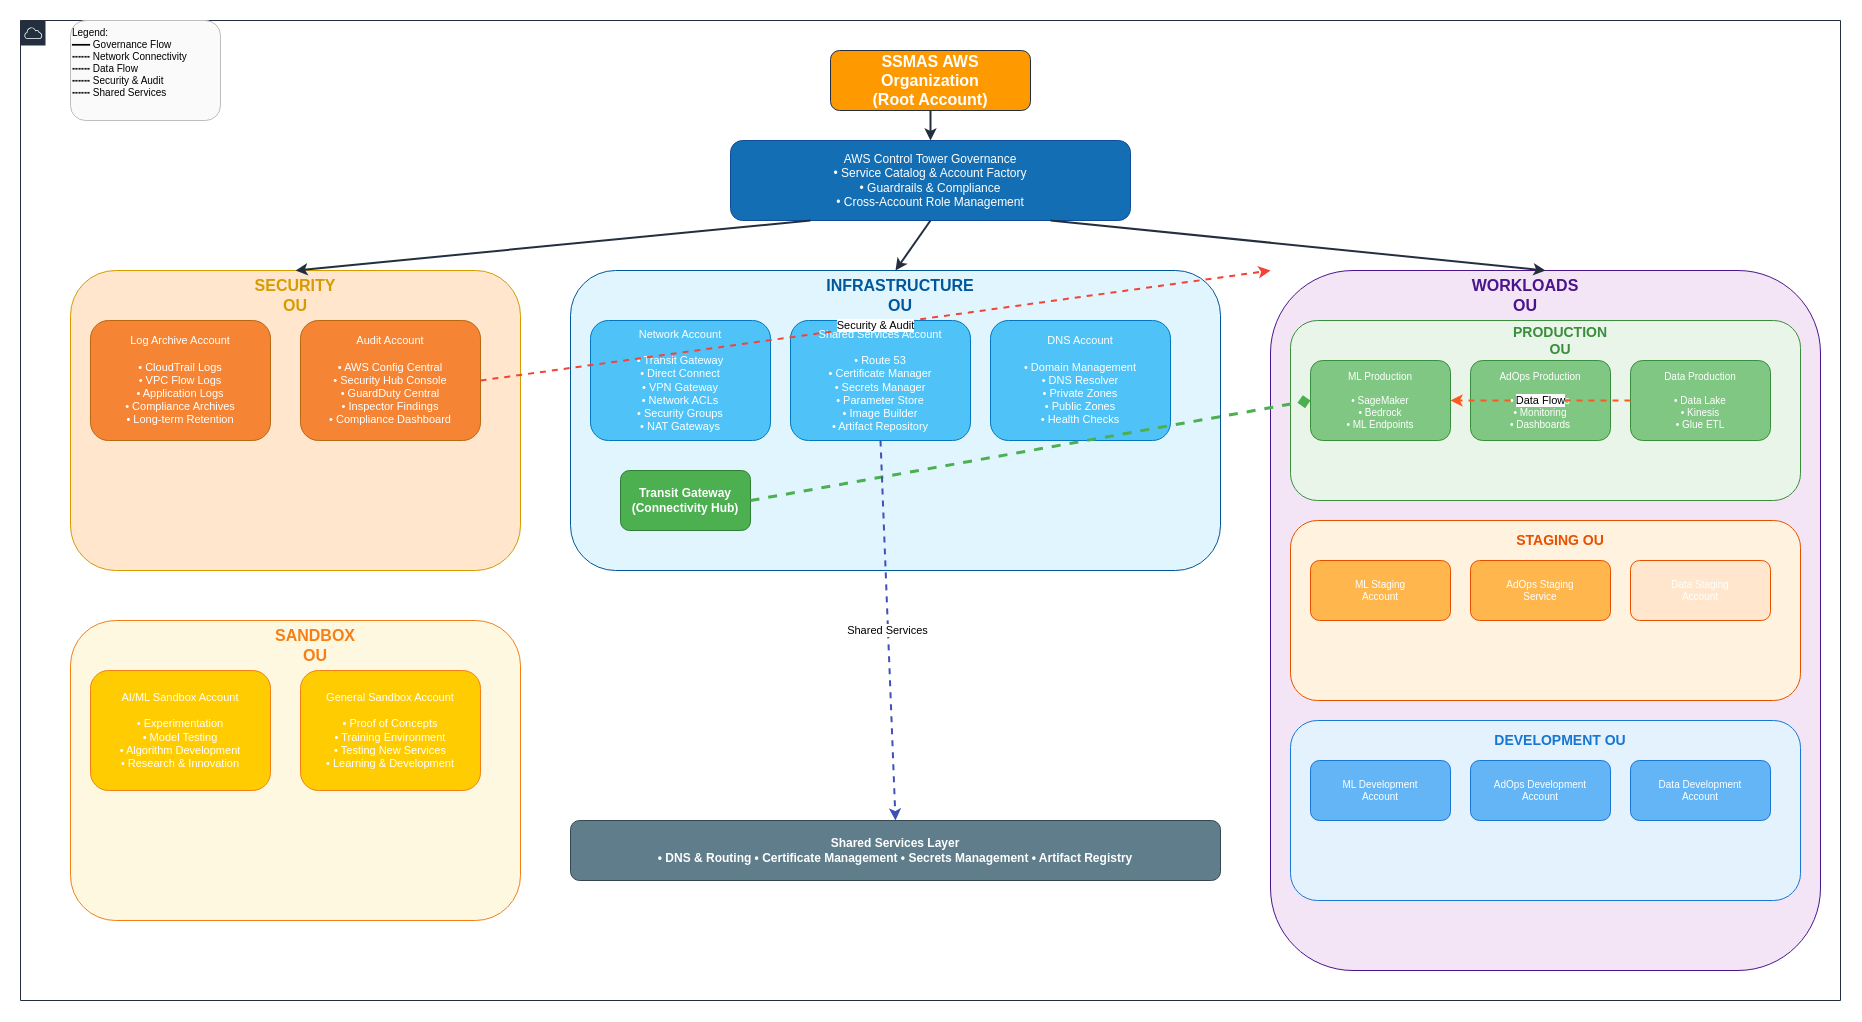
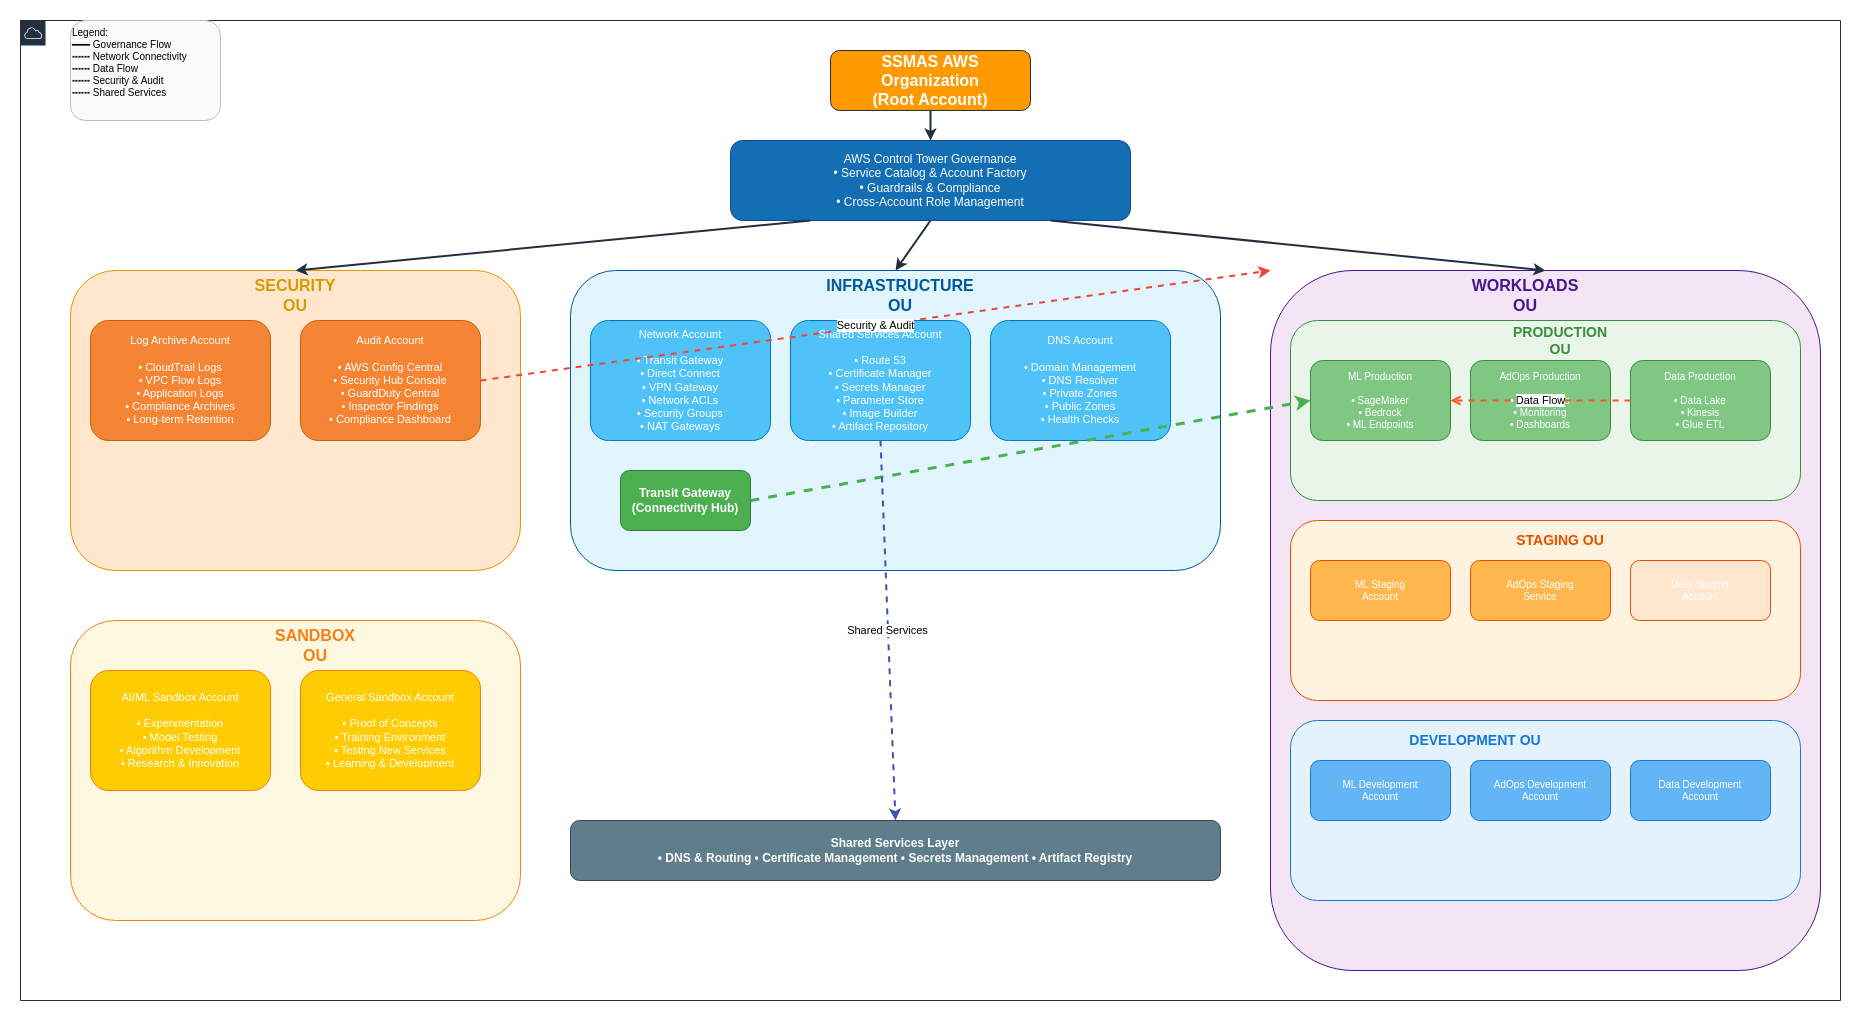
(1461, 401) -> (1459, 401)
(1298, 403) -> (1298, 403)
(1561, 741) -> (1476, 741)
